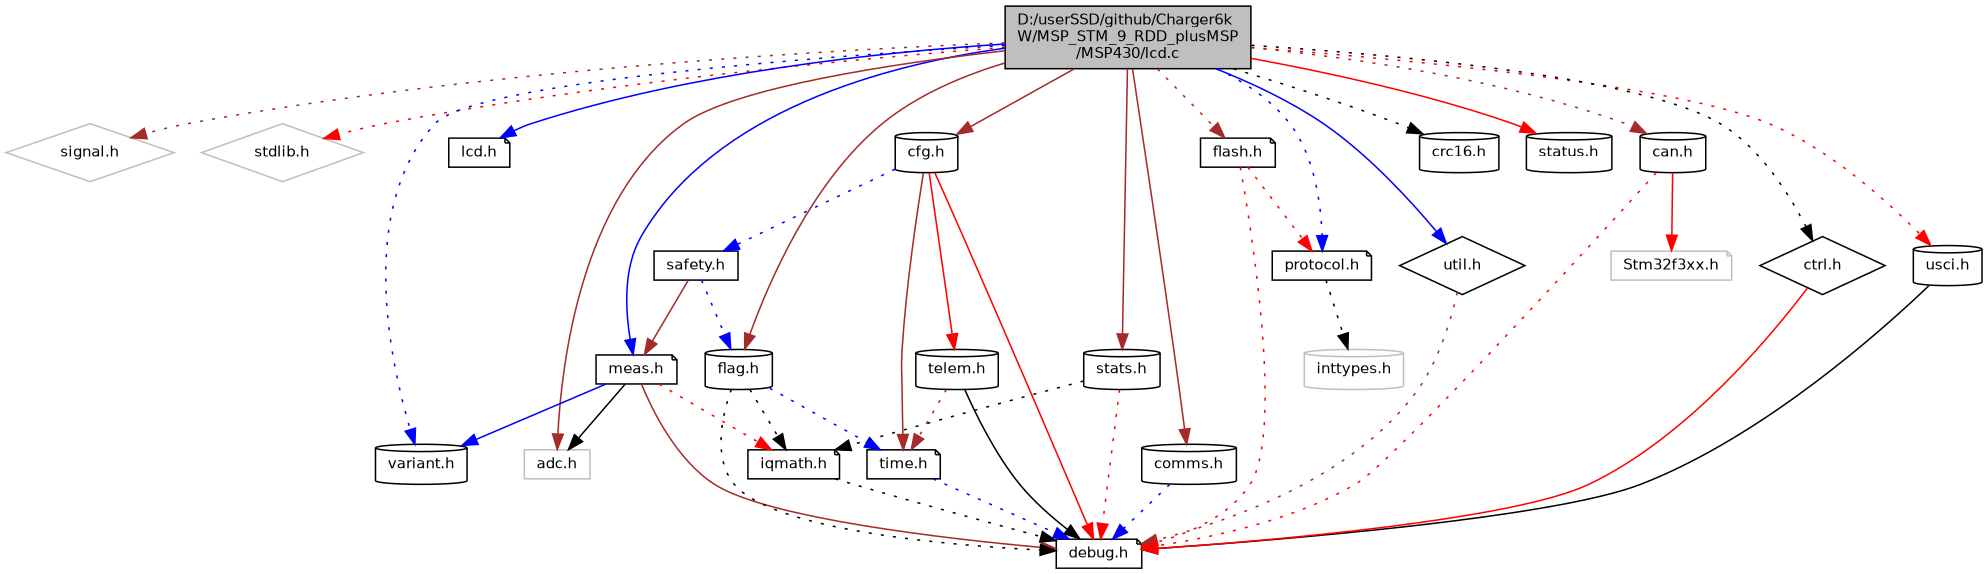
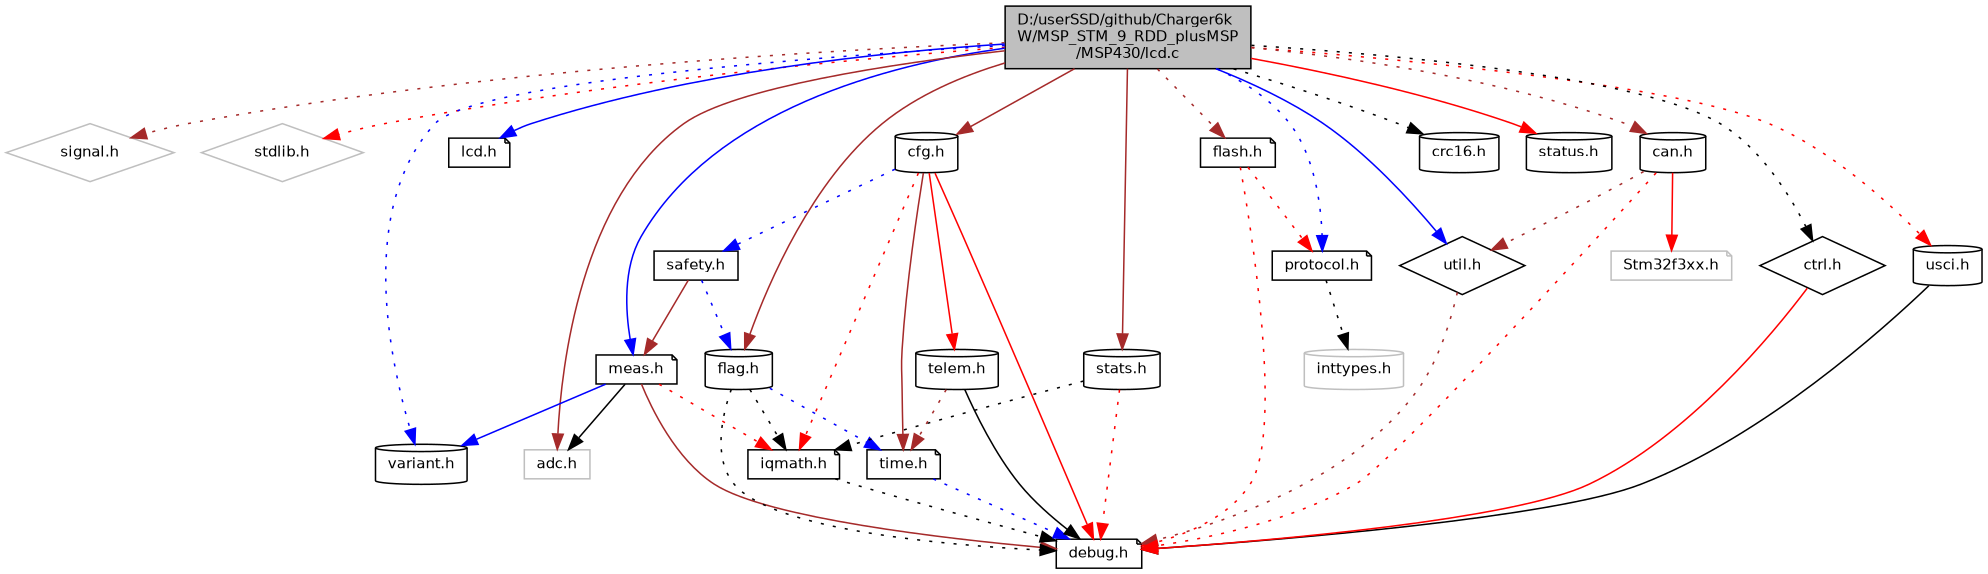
none -> (1575, 208)
none -> (862, 304)
(1189, 464) -> none
